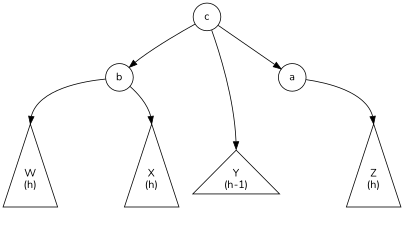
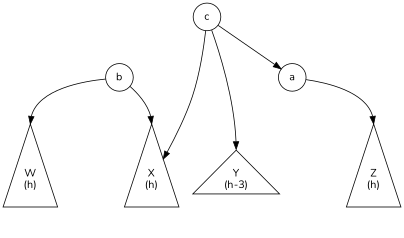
(164, 42) -> (193, 94)
(236, 179) -> (236, 179)
